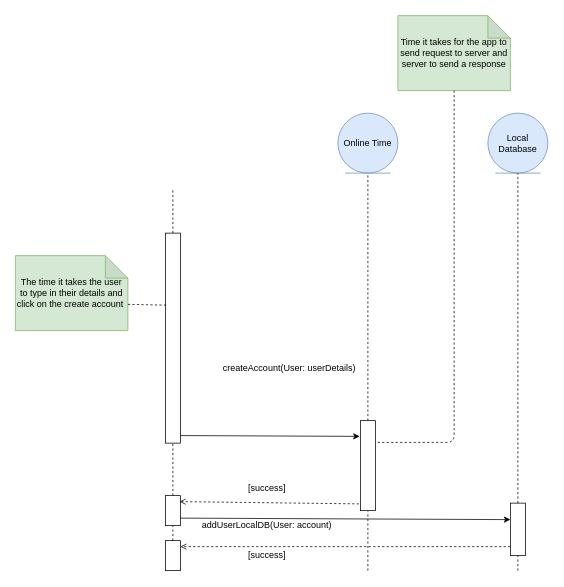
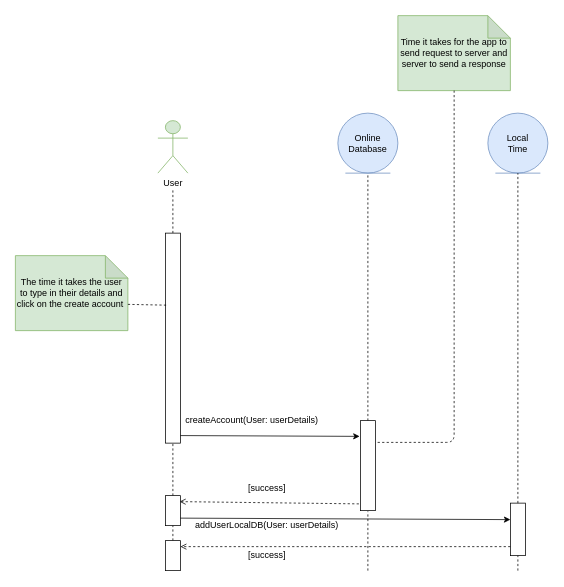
(368, 143) -> (368, 143)
(518, 143) -> (518, 143)
none -> (173, 147)
(289, 368) -> (252, 420)
(267, 525) -> (267, 525)
